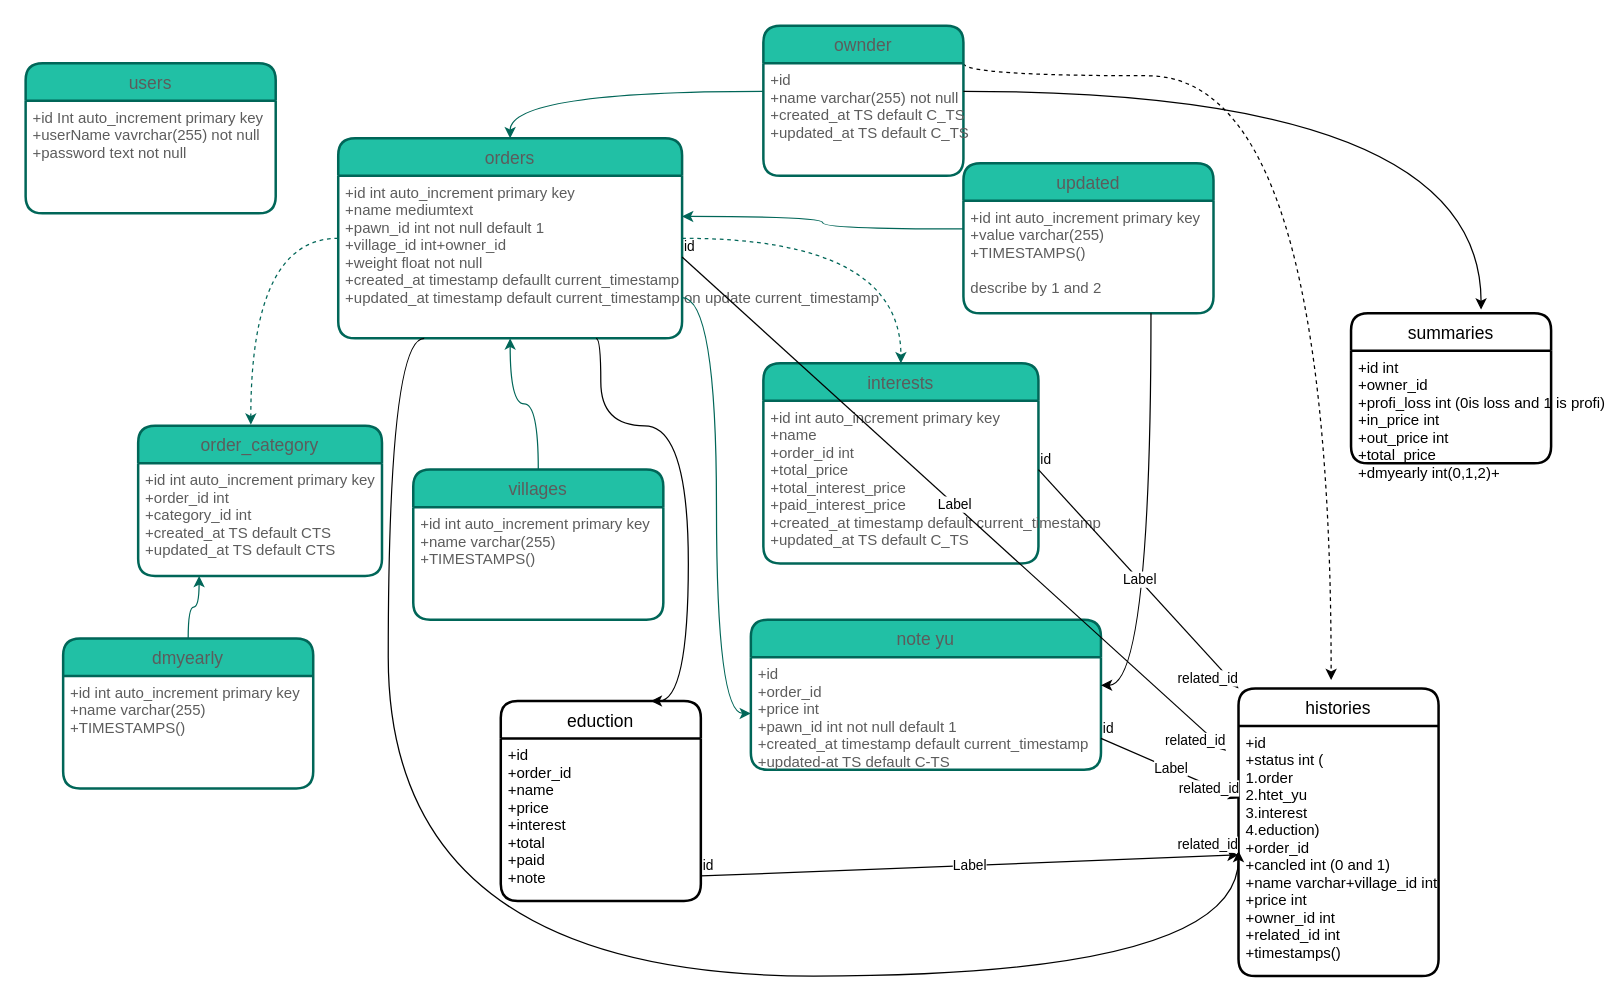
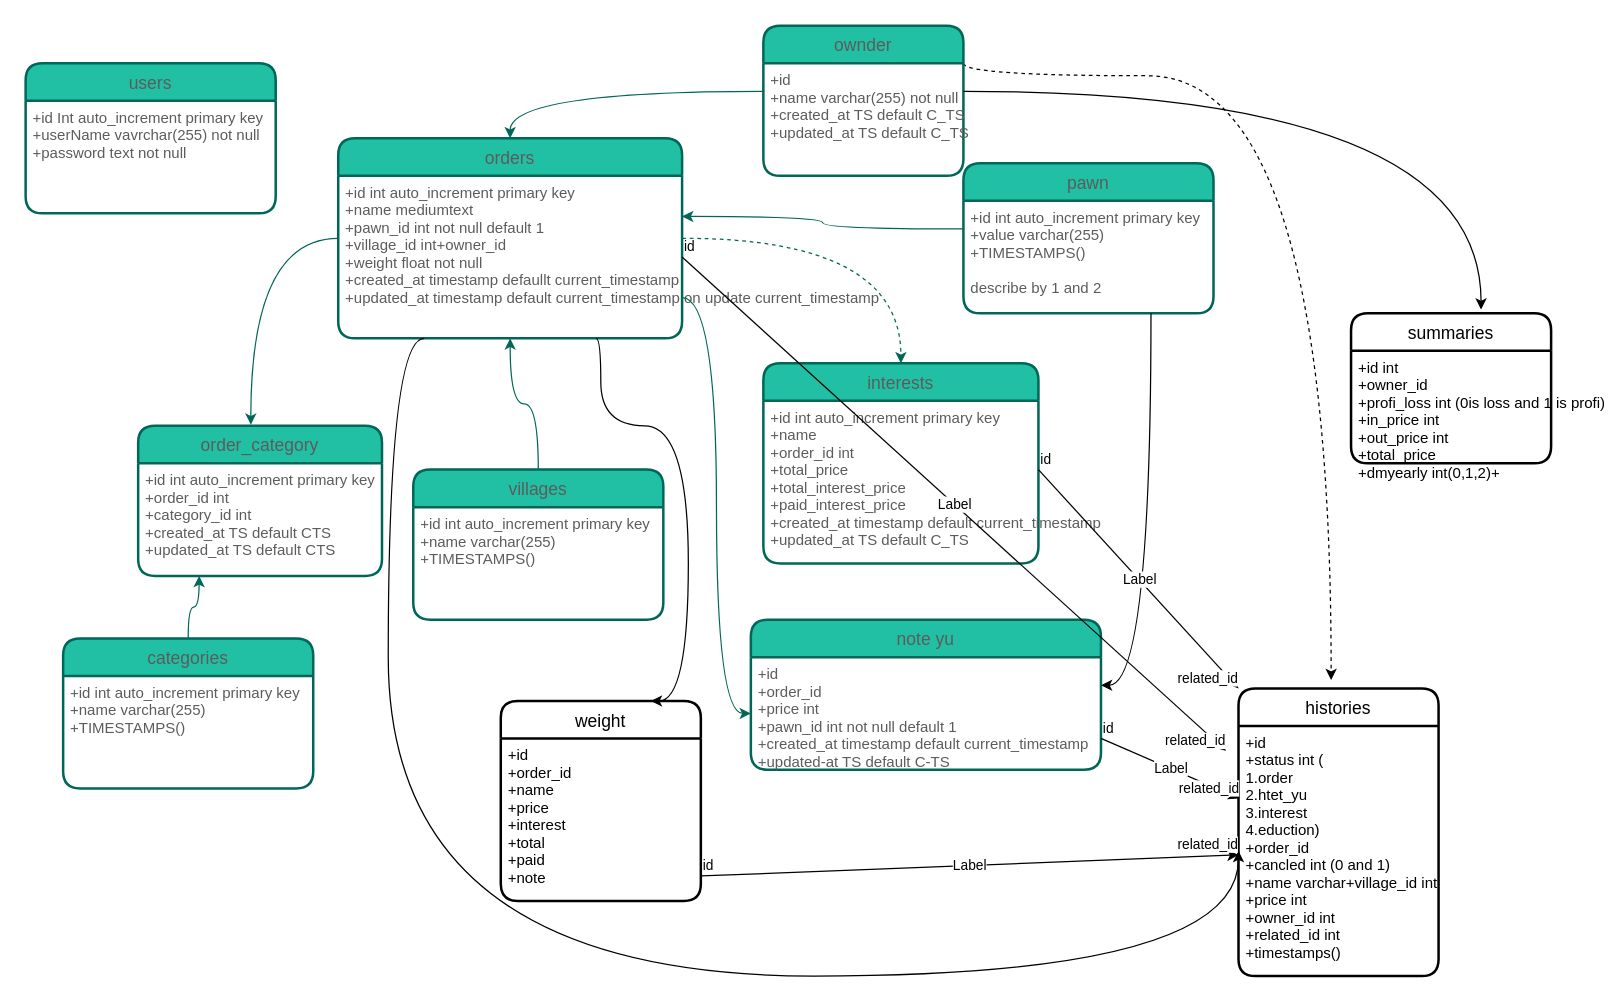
(1088, 183) -> (1088, 183)
(263, 308) -> (263, 308)
(188, 658) -> (188, 658)
(600, 720) -> (600, 720)
